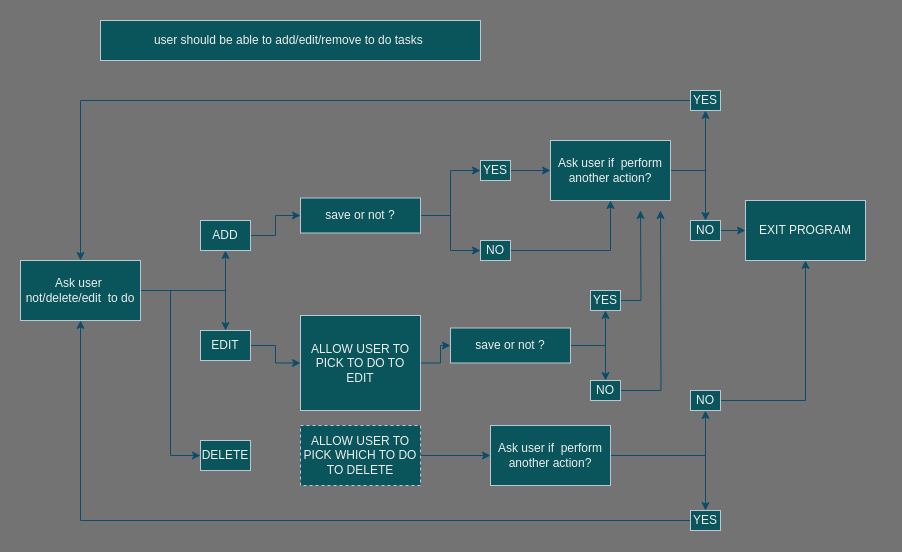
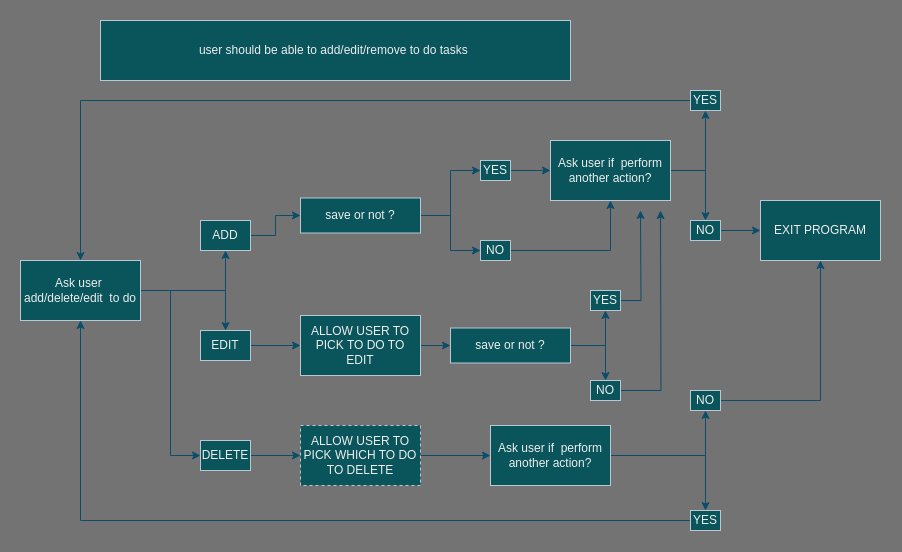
(291, 41) -> (336, 51)
(806, 231) -> (821, 231)
(81, 291) -> (81, 291)
(361, 363) -> (361, 346)
none -> (272, 456)
